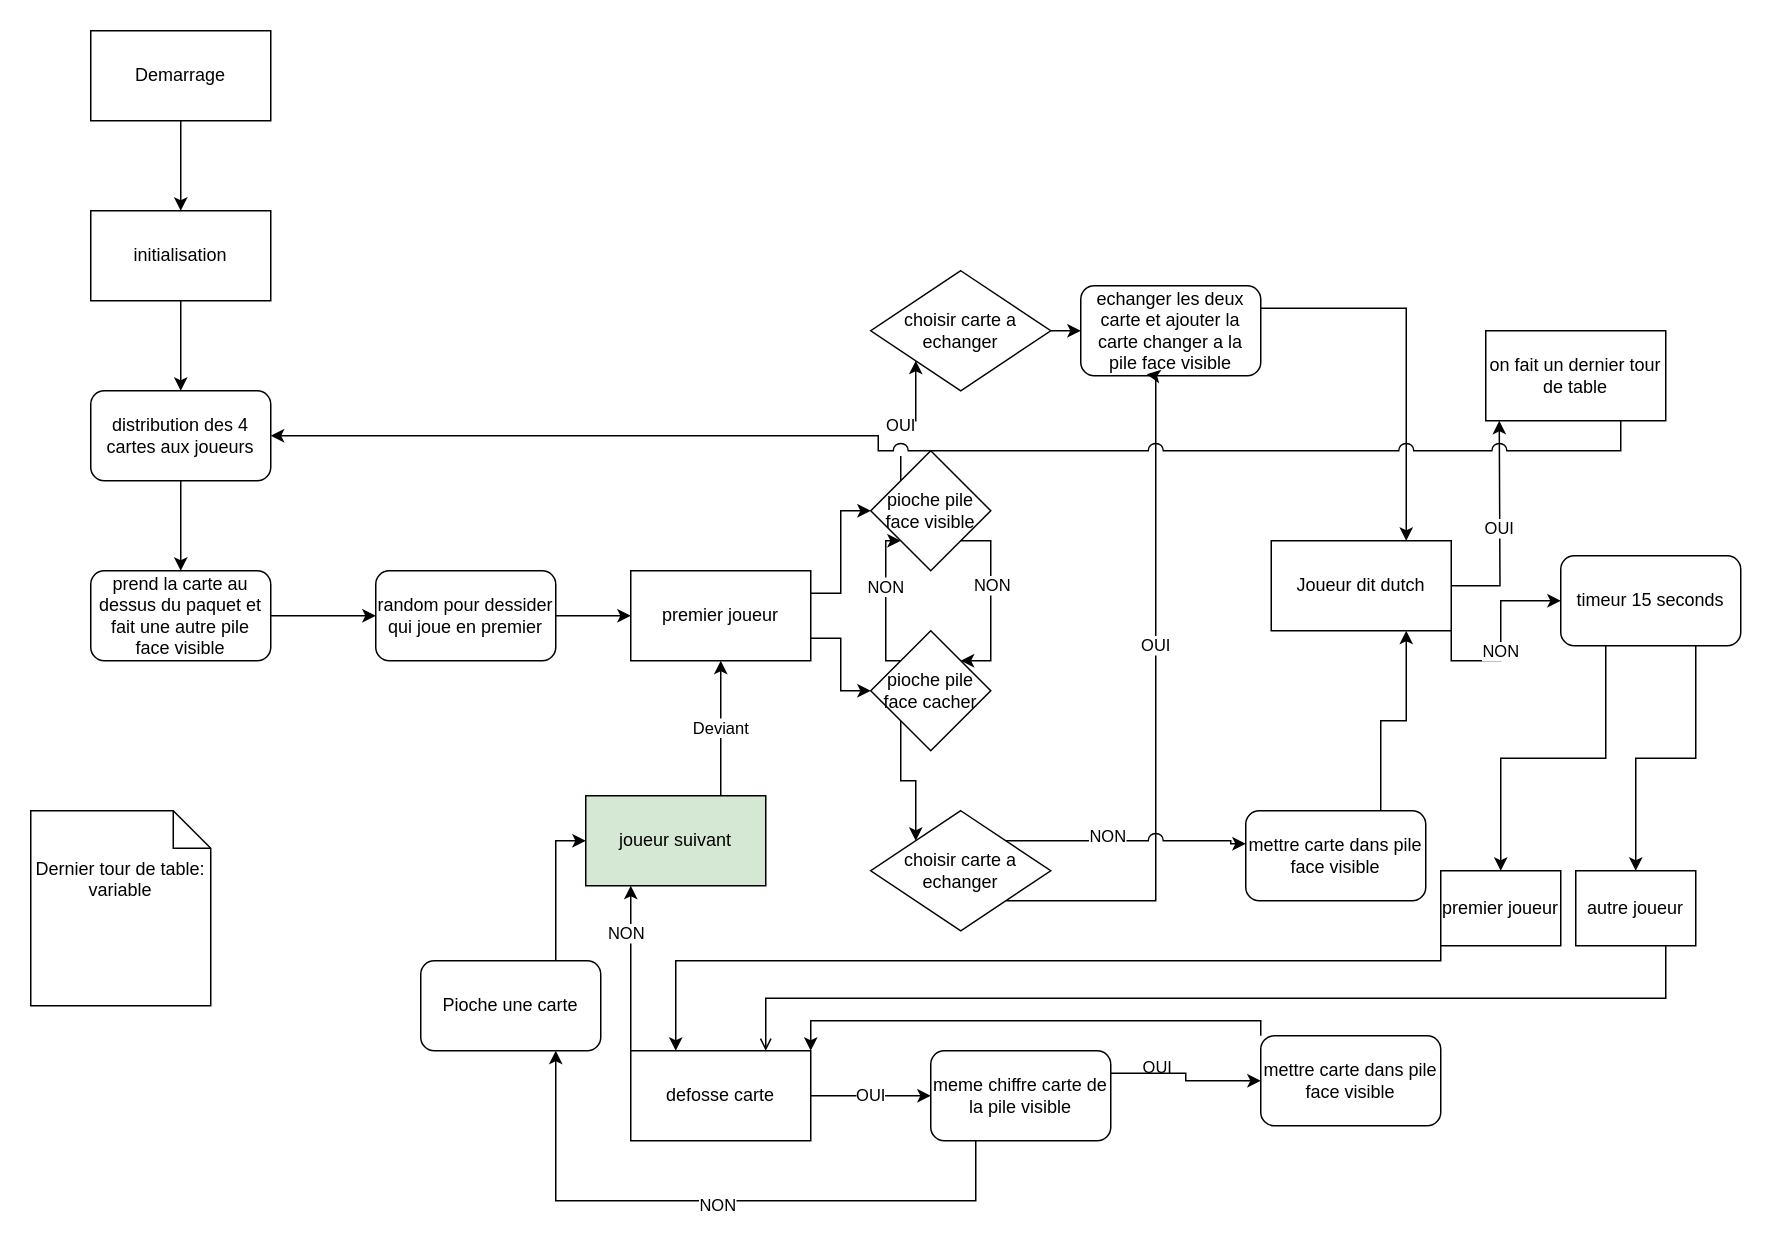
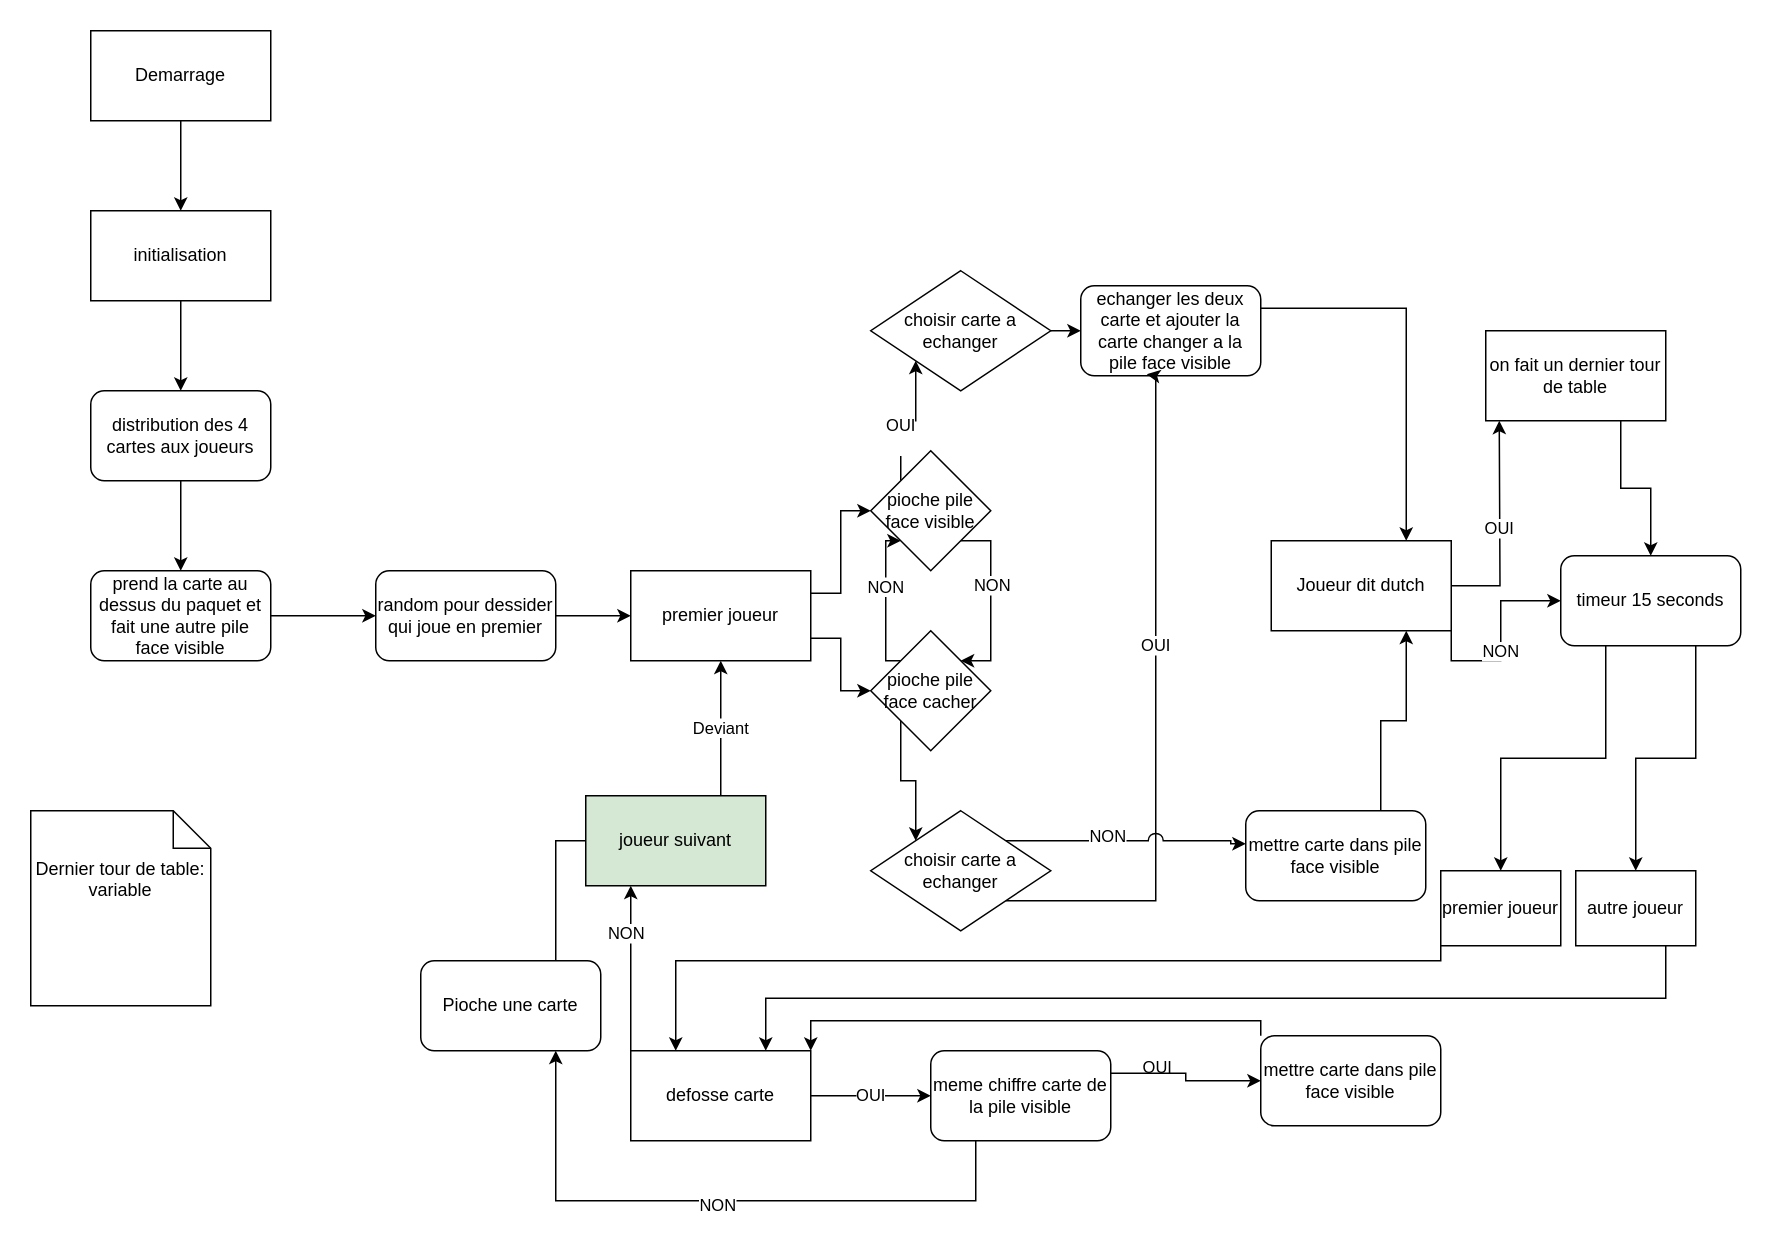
(950, 451) -> (1644, 488)
(574, 841) -> (578, 841)
(766, 1041) -> (766, 1039)
